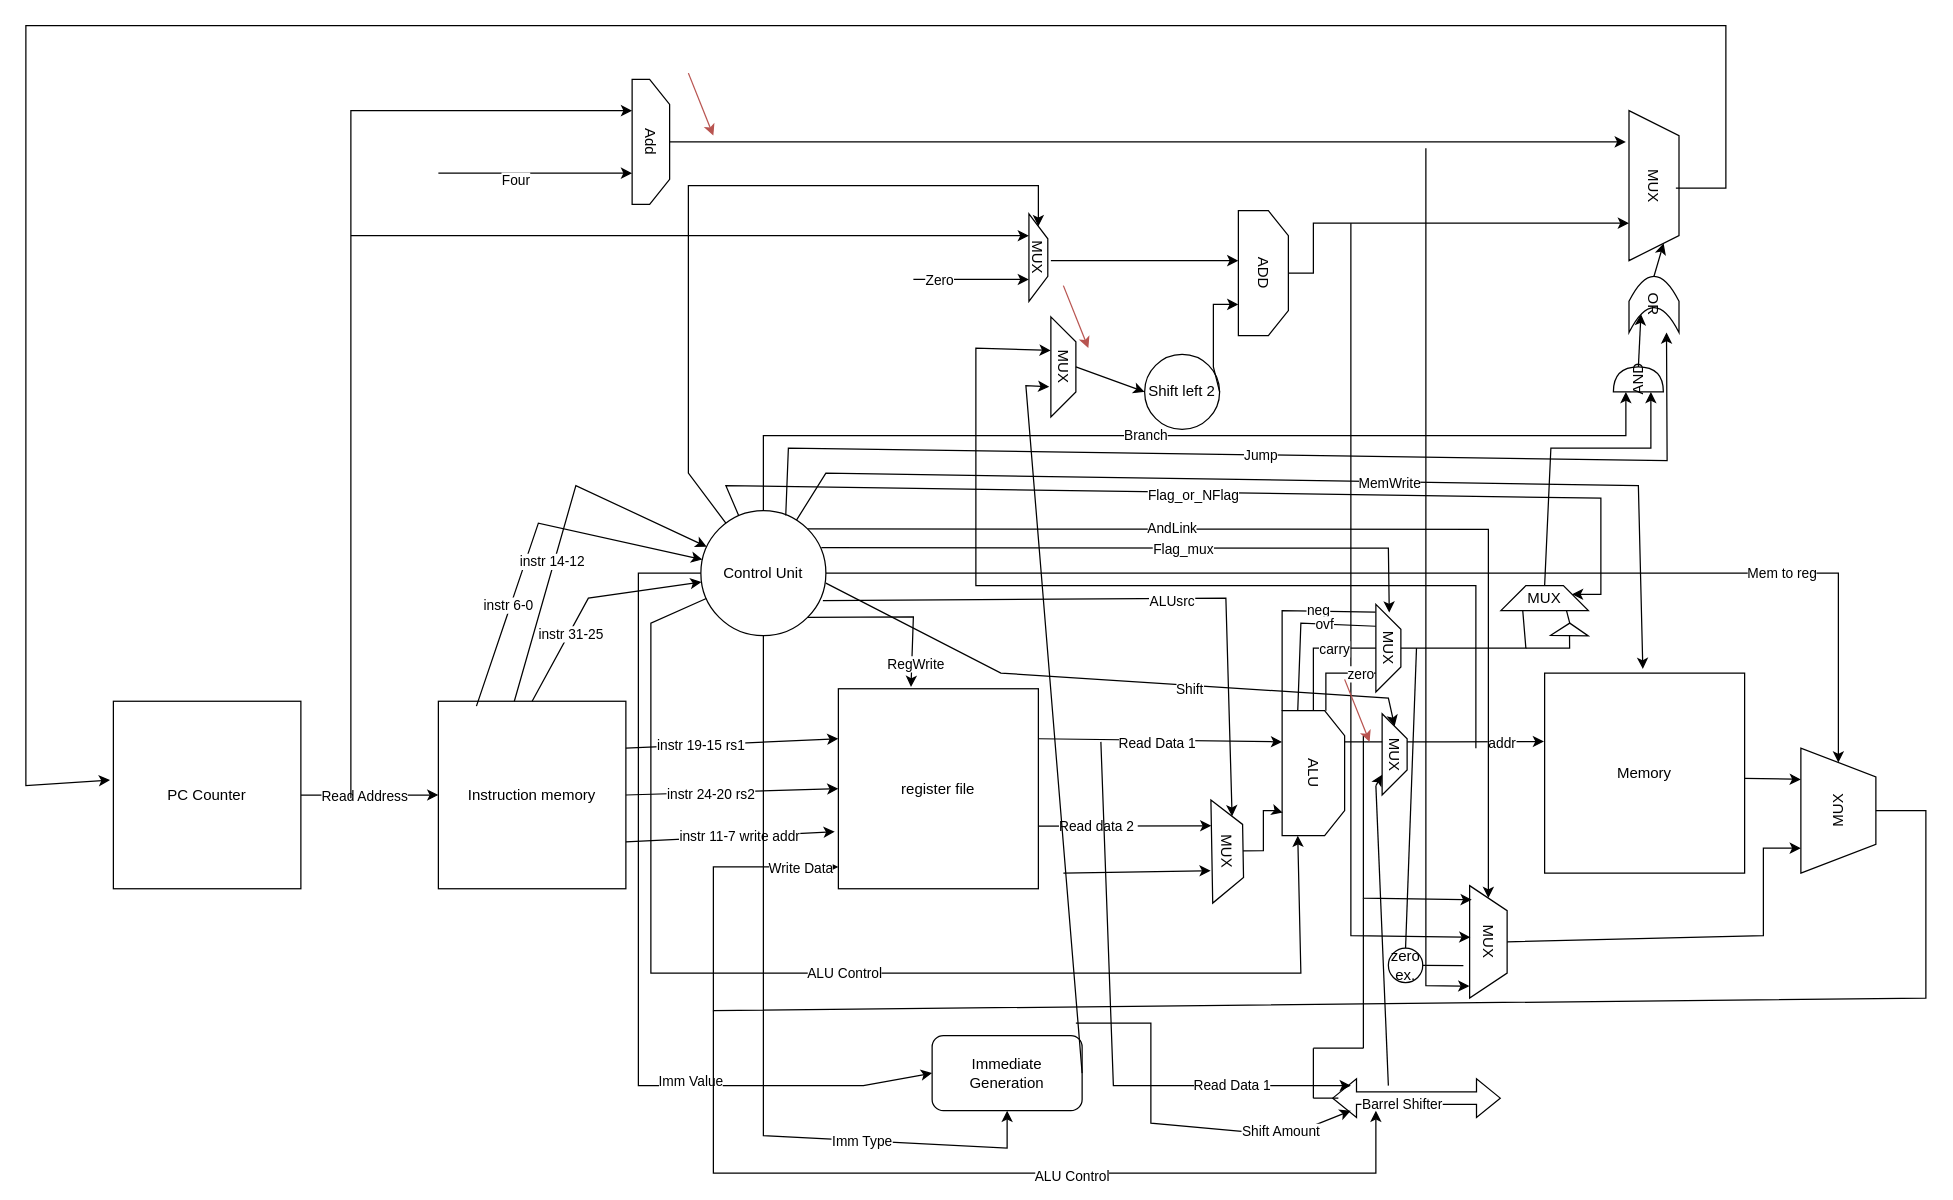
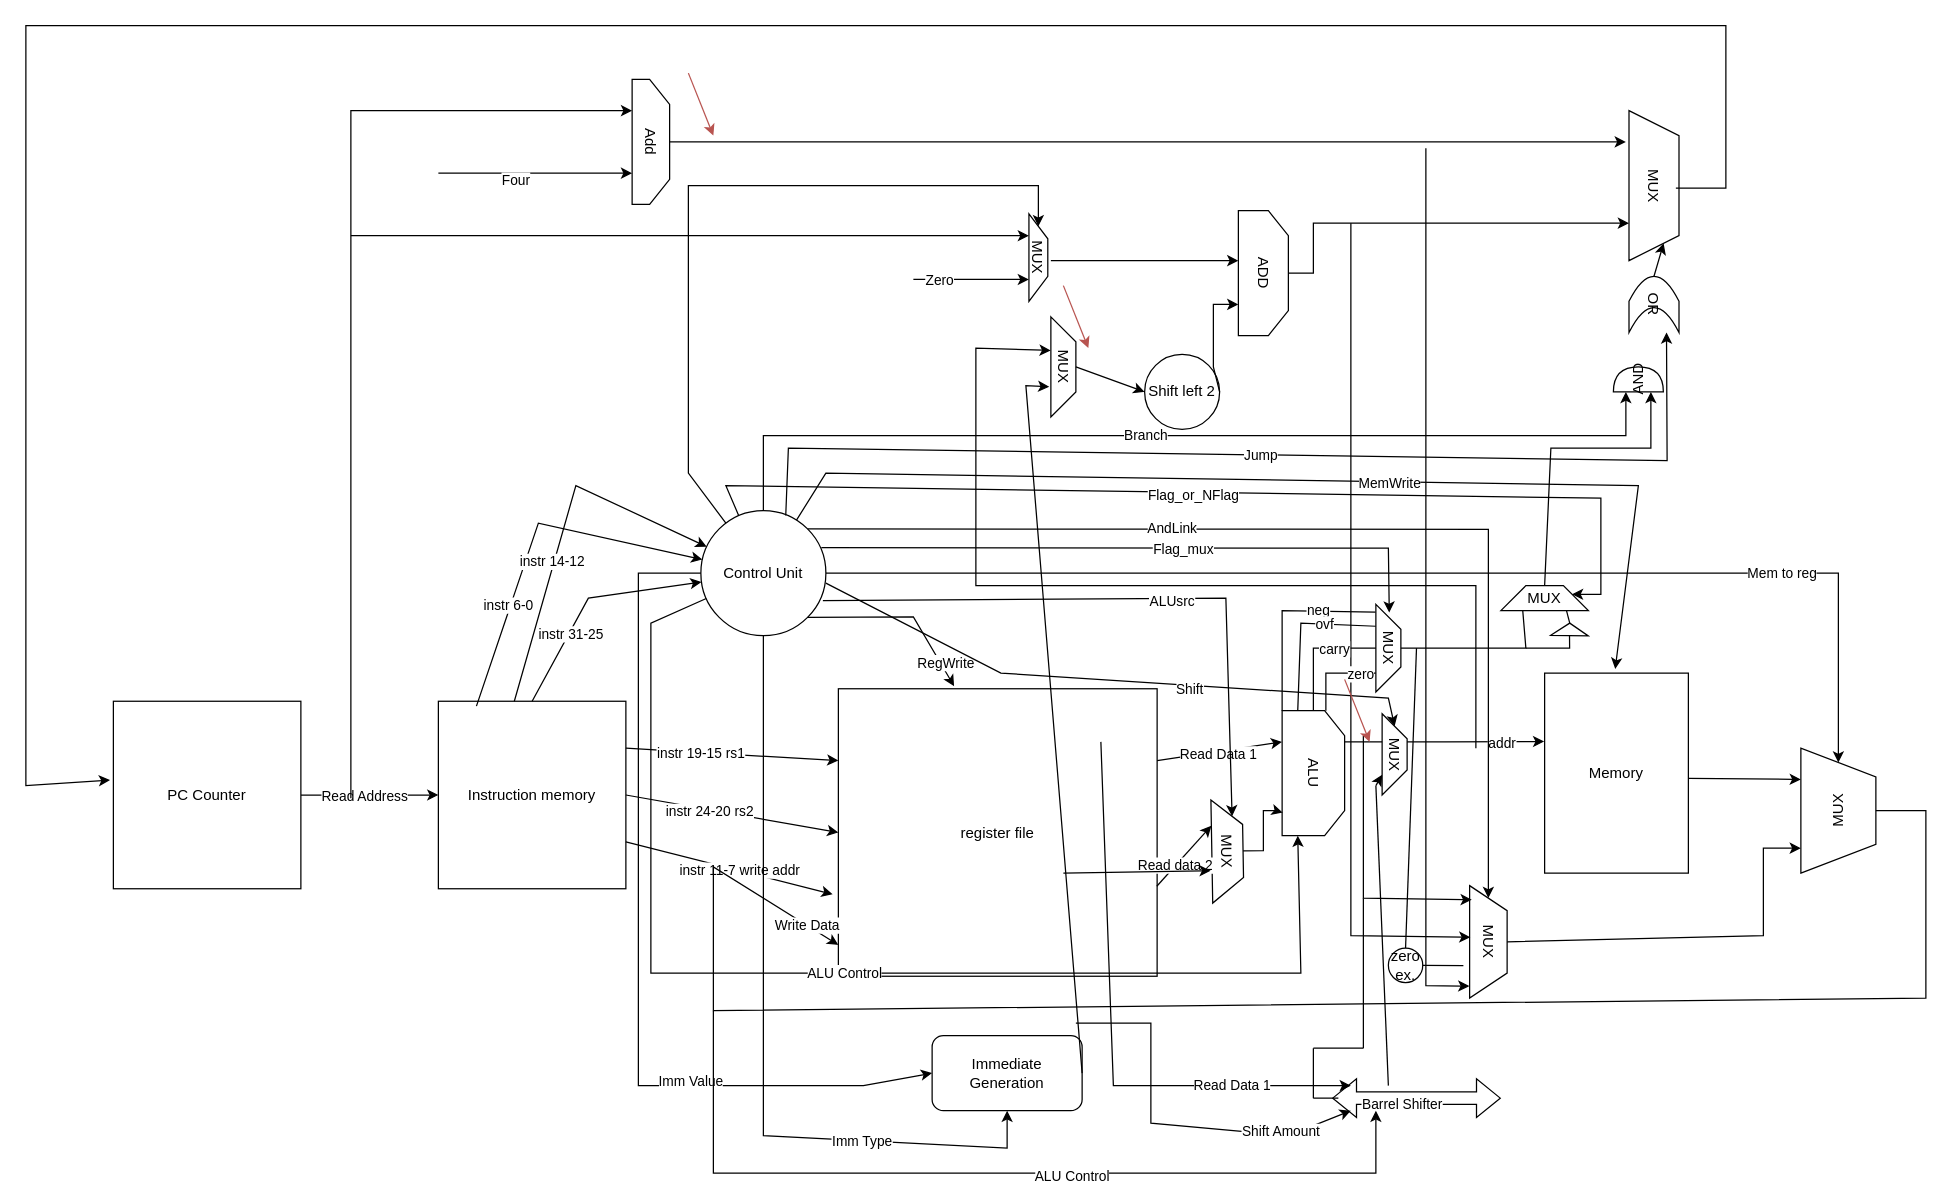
(1639, 344) -> none
(1644, 773) -> (1616, 773)
(938, 789) -> (998, 833)
